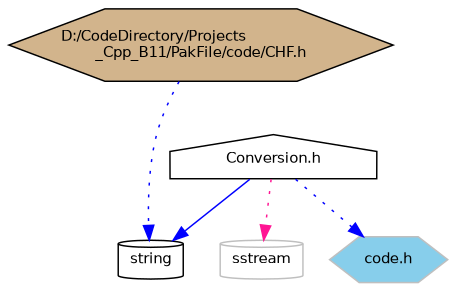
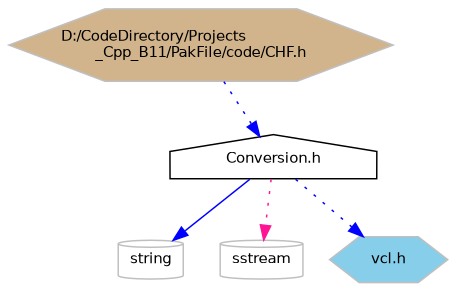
(201, 45) -> (201, 45)
(153, 151) -> (238, 103)
(151, 260) -> (151, 260)
(389, 260) -> (389, 260)
